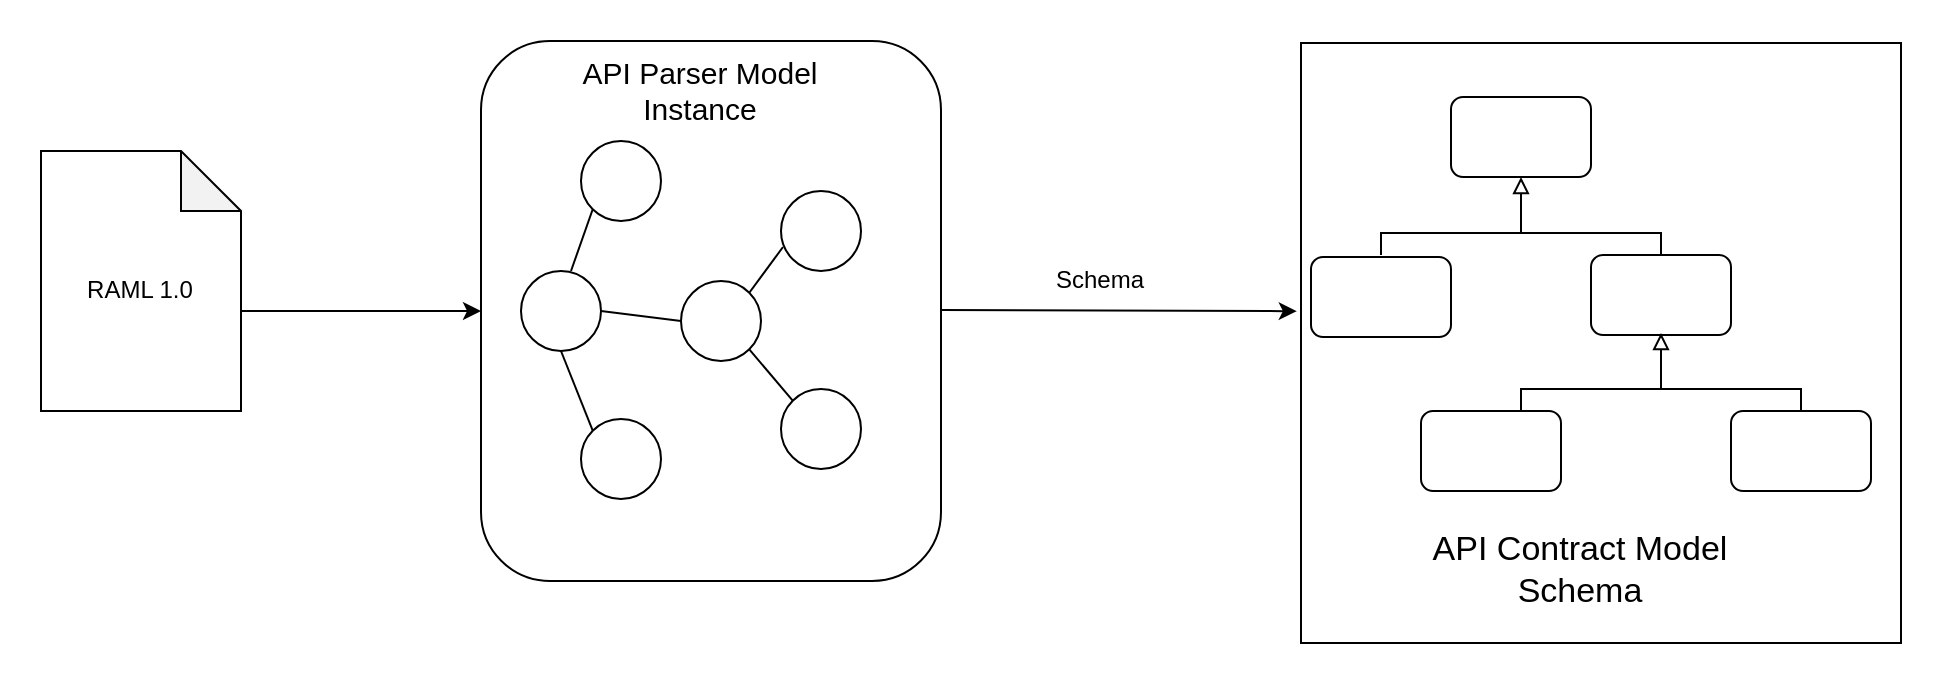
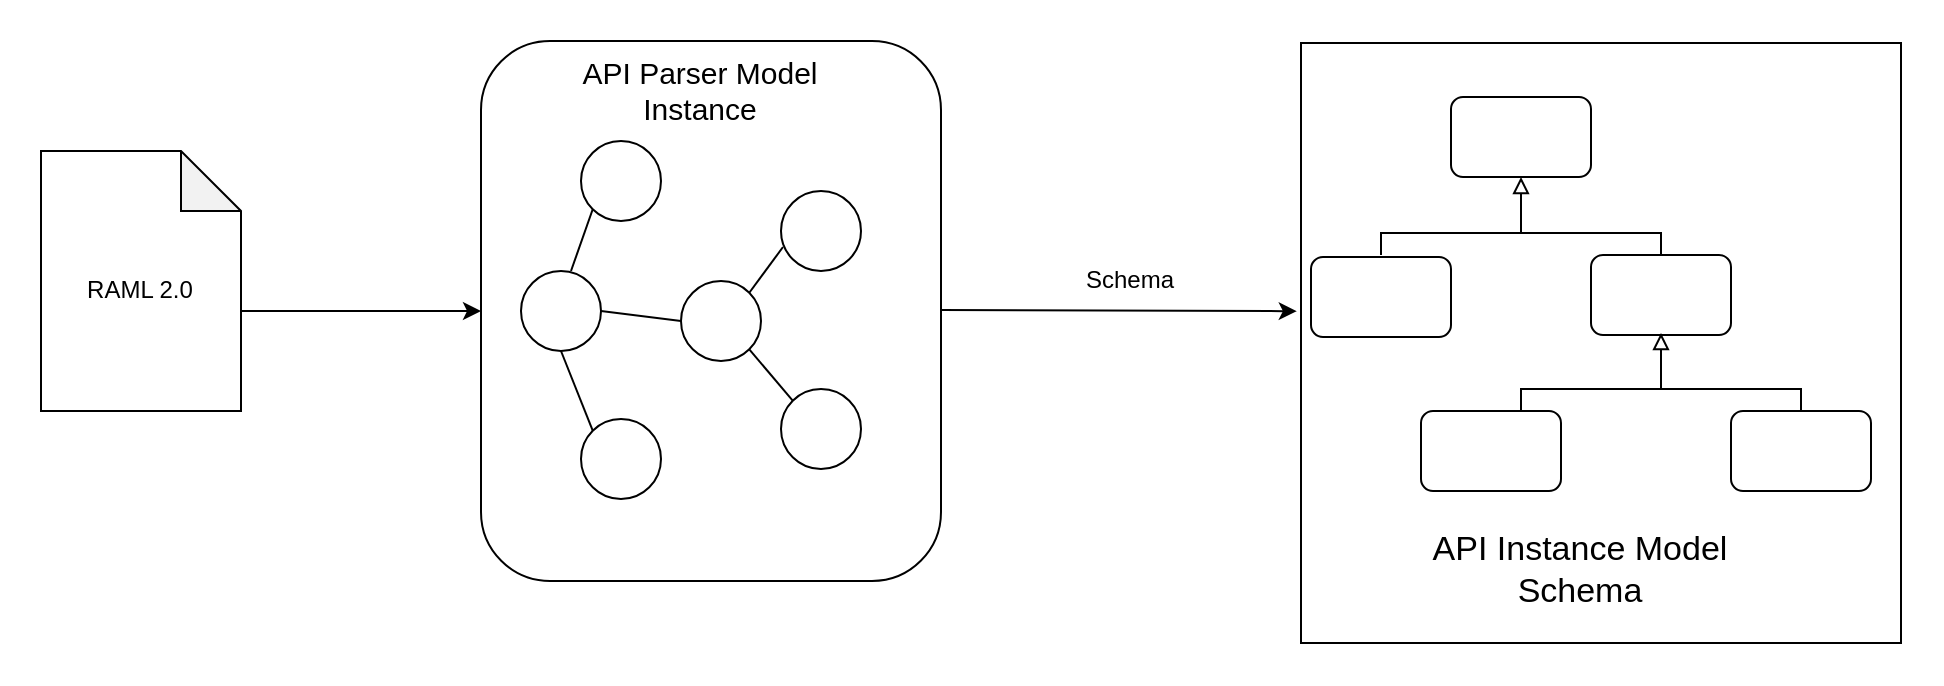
(1101, 281) -> (1131, 281)
(141, 291) -> (141, 291)
(1581, 571) -> (1581, 571)
